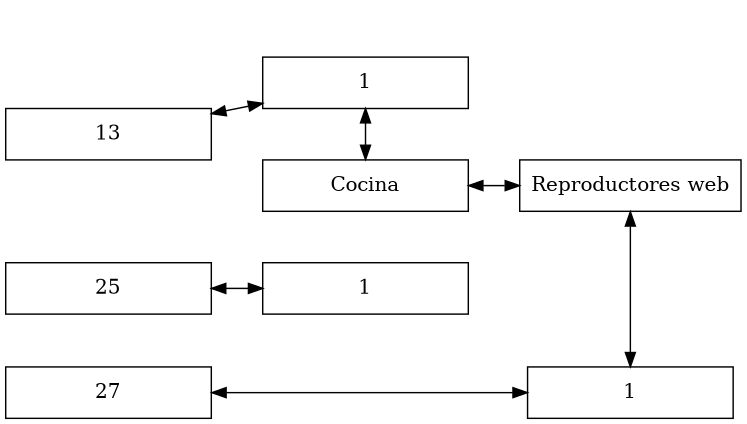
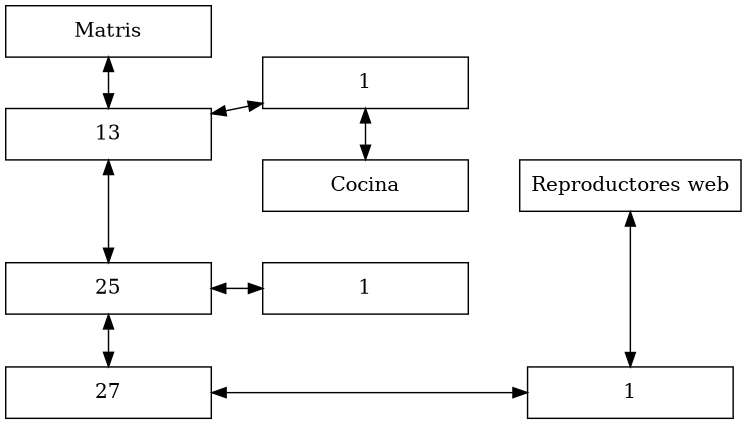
none -> (109, 31)
(494, 186) -> none
none -> (109, 211)
none -> (109, 341)
